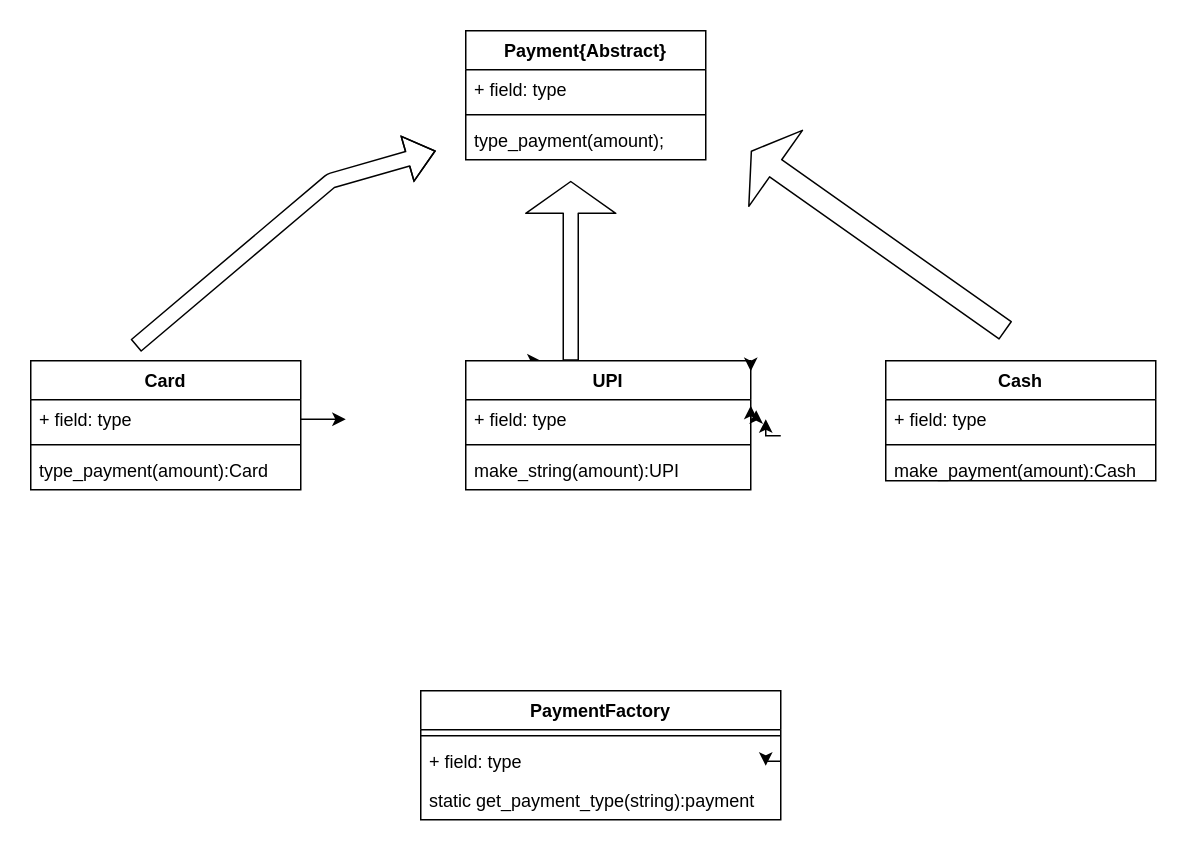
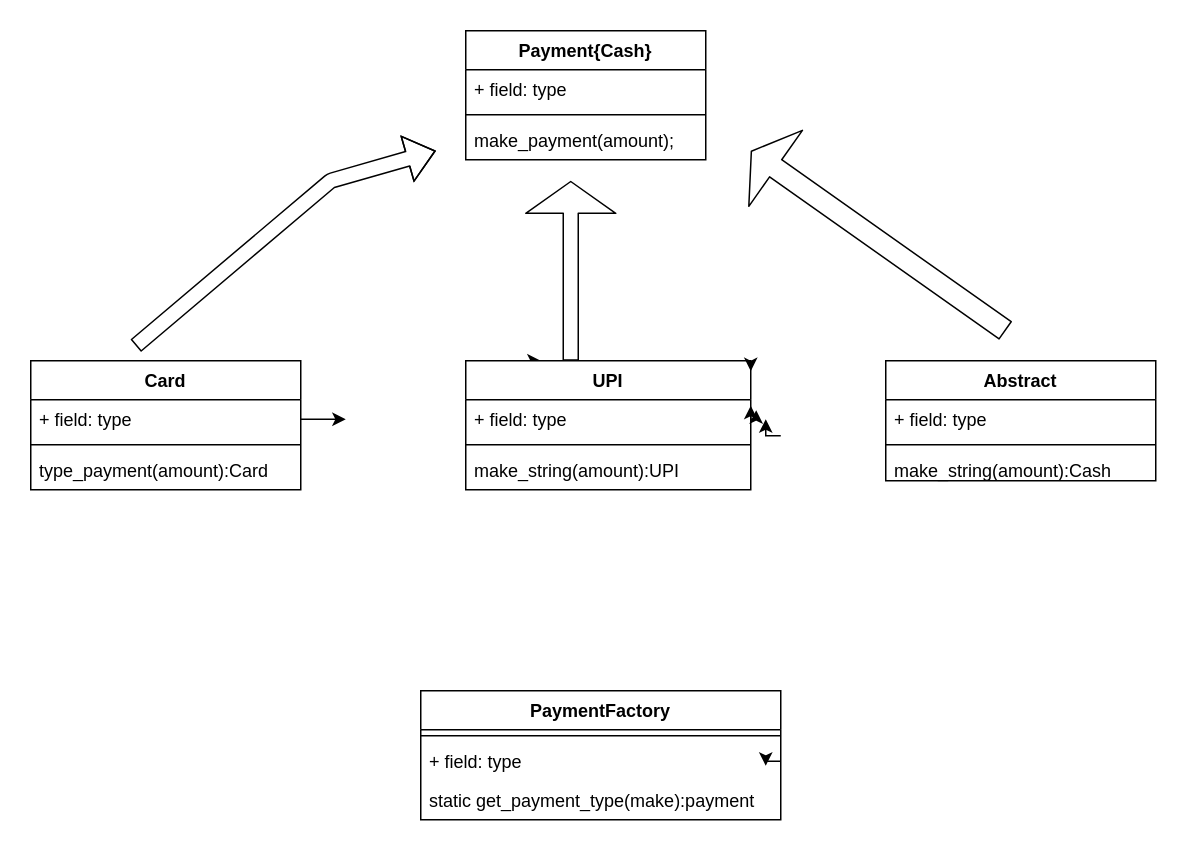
(585, 51) -> (585, 51)
(578, 141) -> (578, 141)
(1020, 381) -> (1020, 381)
(1018, 471) -> (1010, 471)
(616, 801) -> (608, 801)
